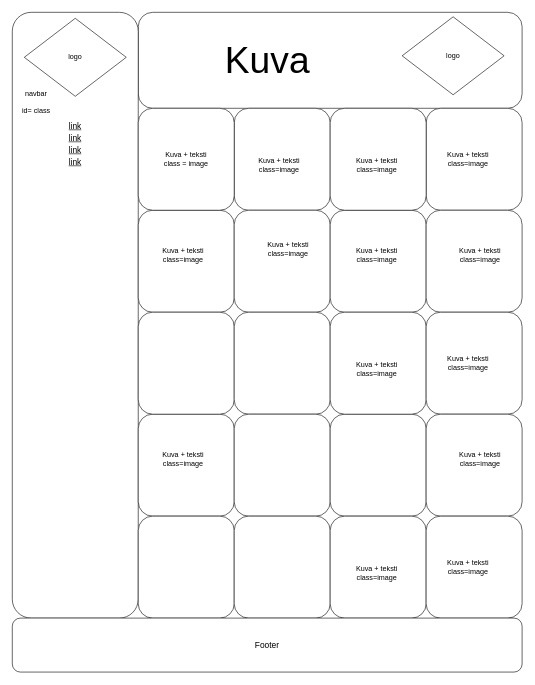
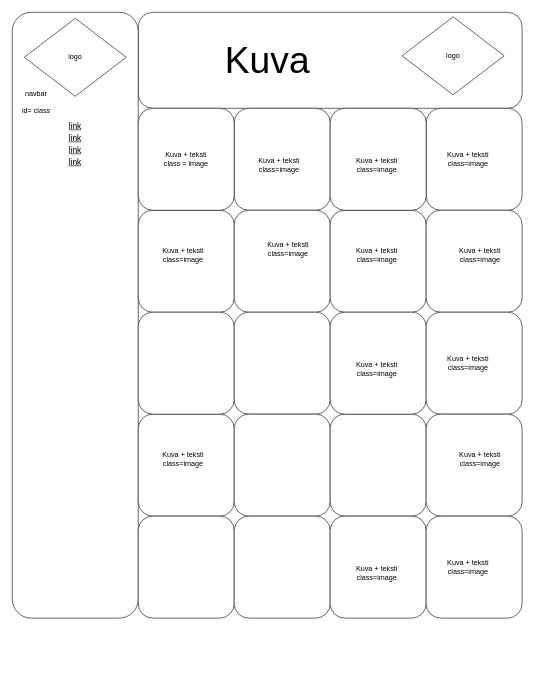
(267, 645) -> none
